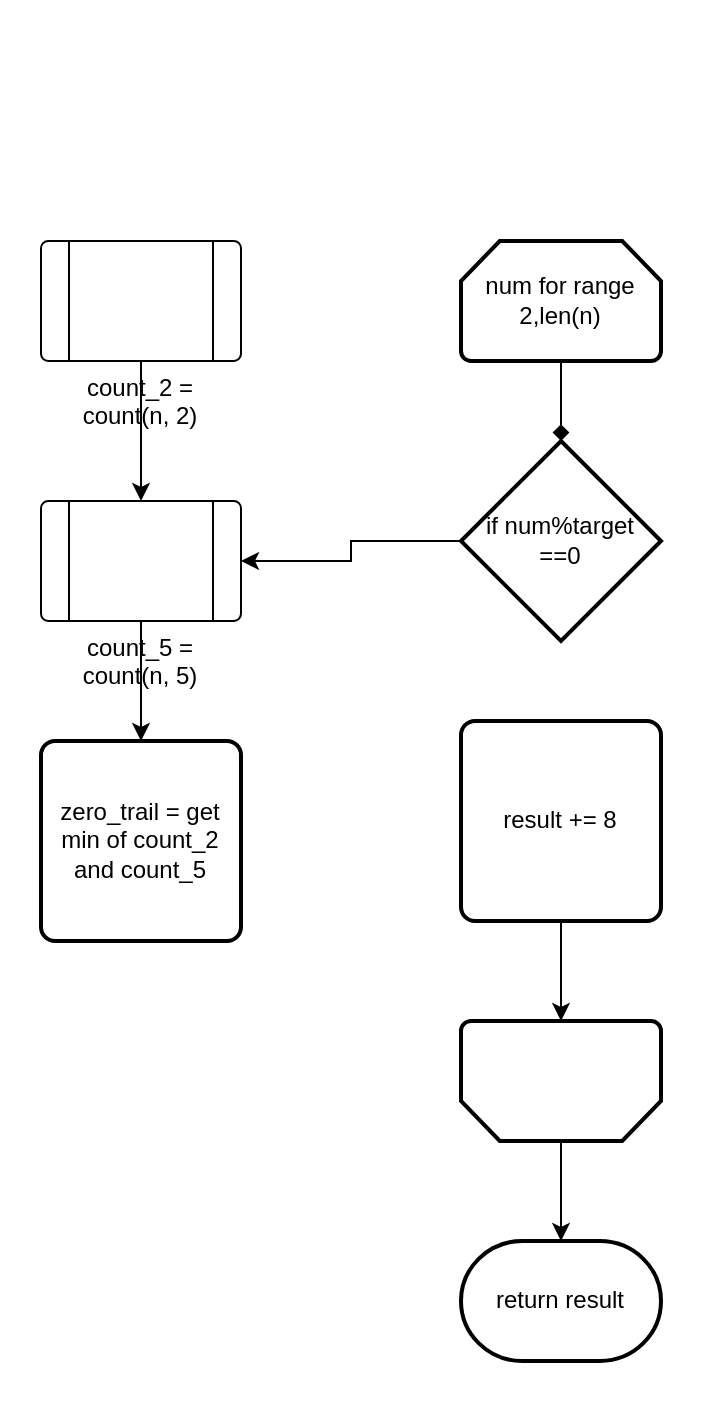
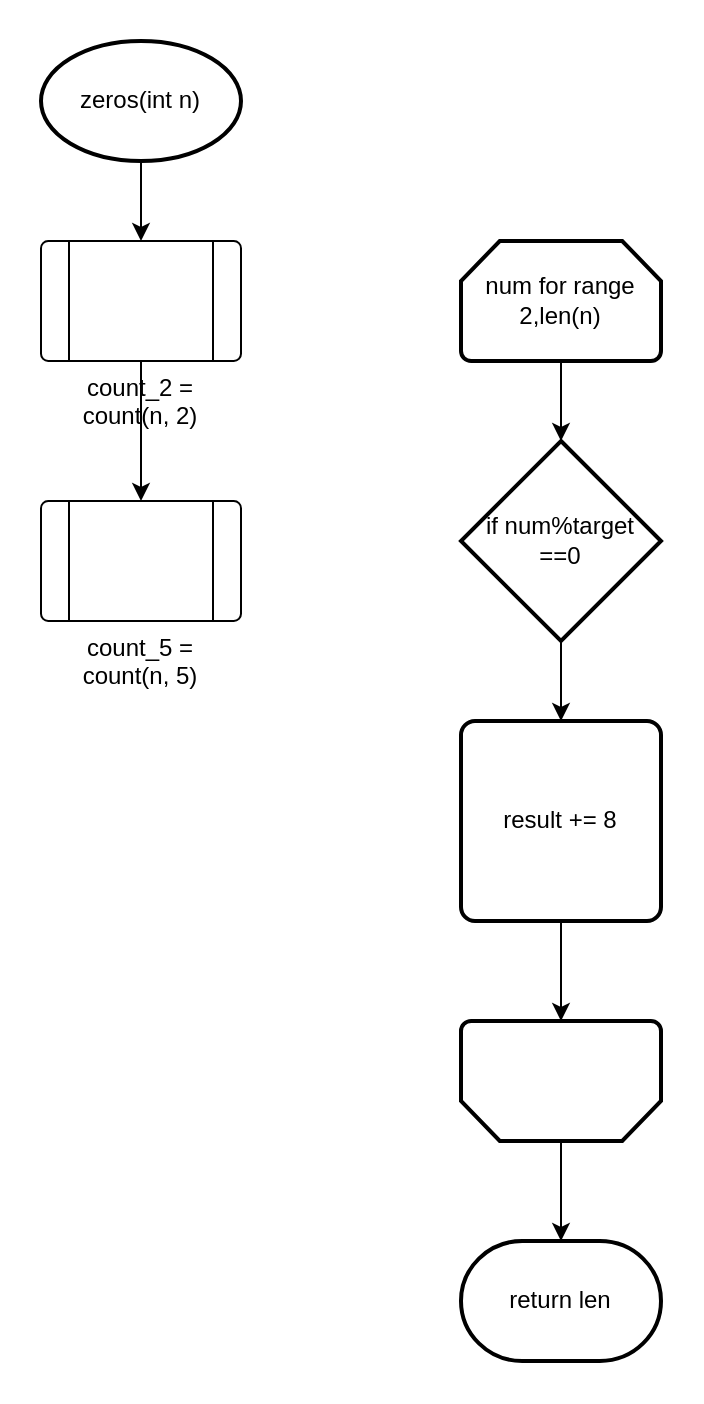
none -> (141, 101)
none -> (141, 194)
(561, 425) -> (561, 426)
(351, 545) -> (561, 674)
(141, 674) -> none
(141, 841) -> none
(561, 1301) -> (561, 1301)
